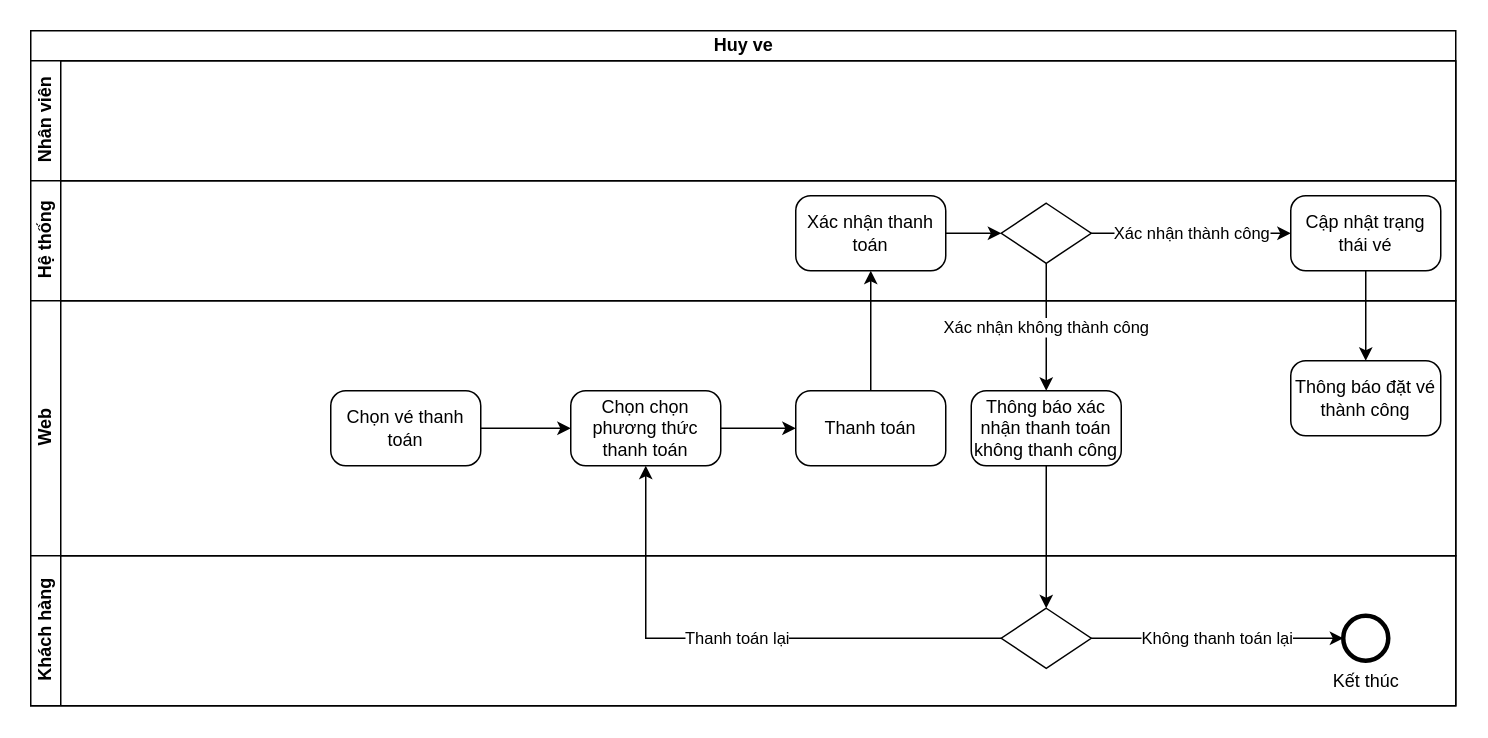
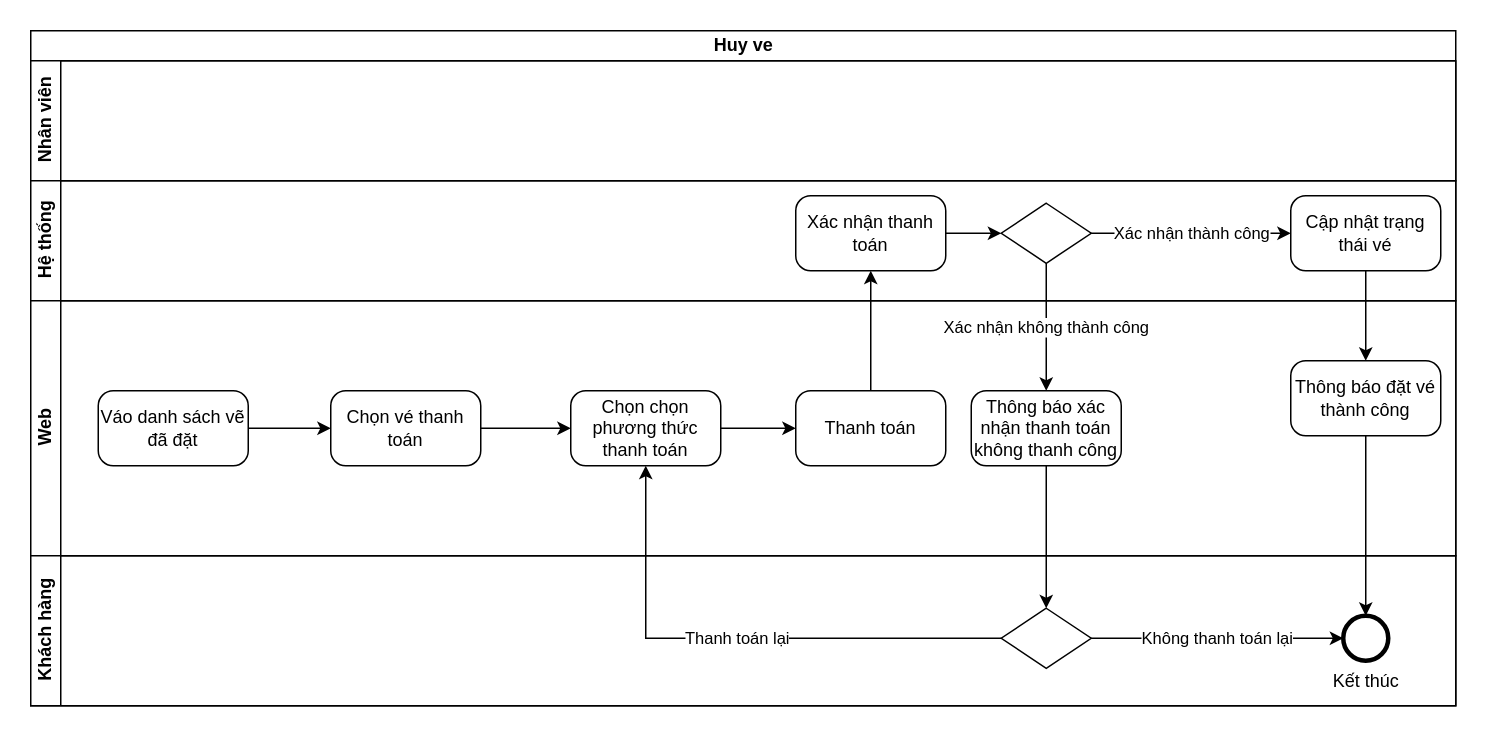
none -> (173, 428)
none -> (285, 428)
none -> (1366, 521)
